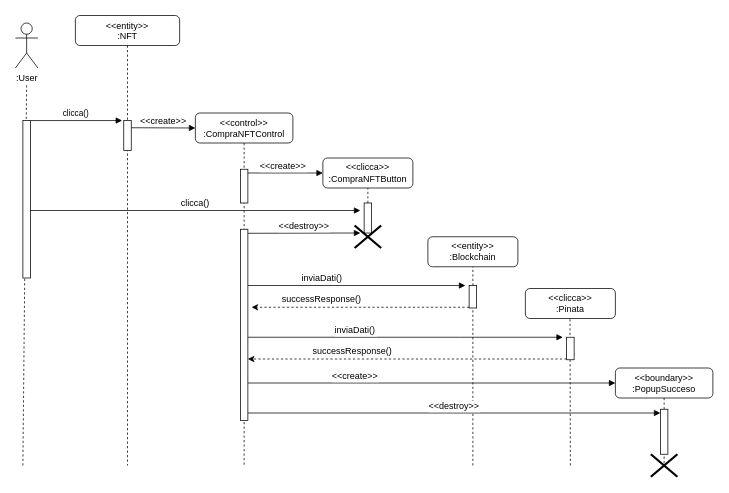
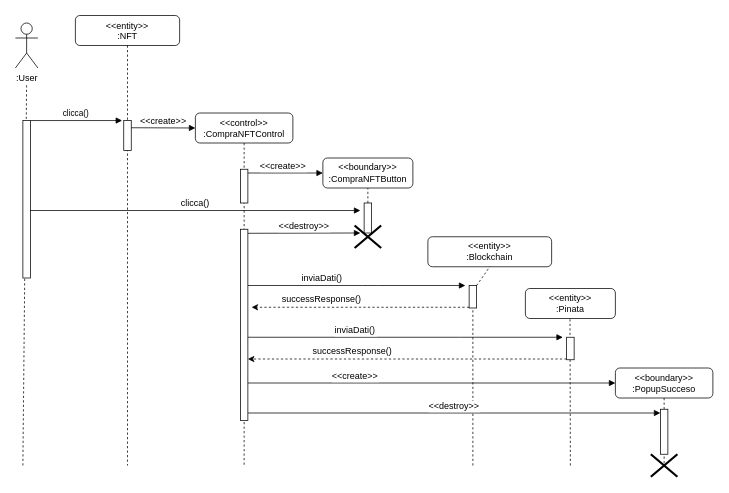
(368, 173) -> (368, 173)
(473, 252) -> (490, 252)
(570, 303) -> (570, 303)
